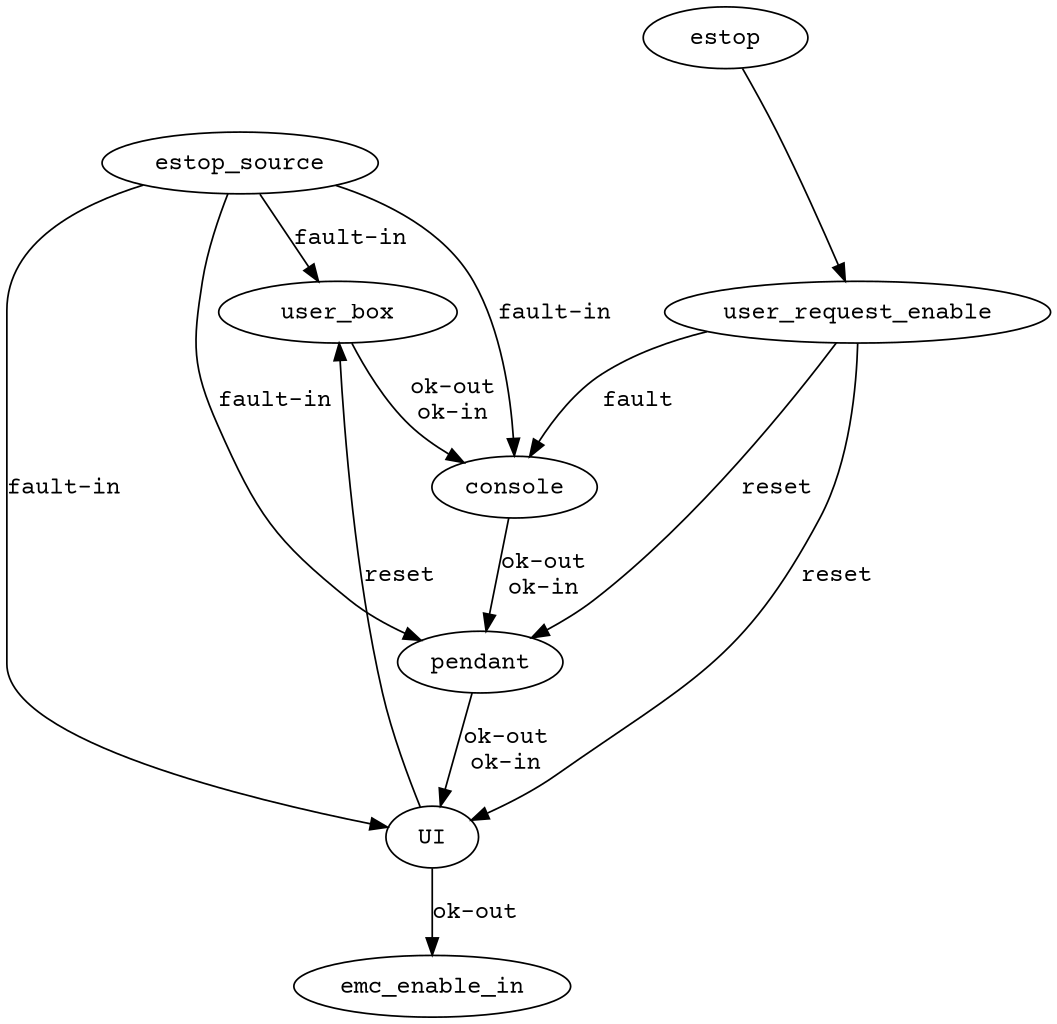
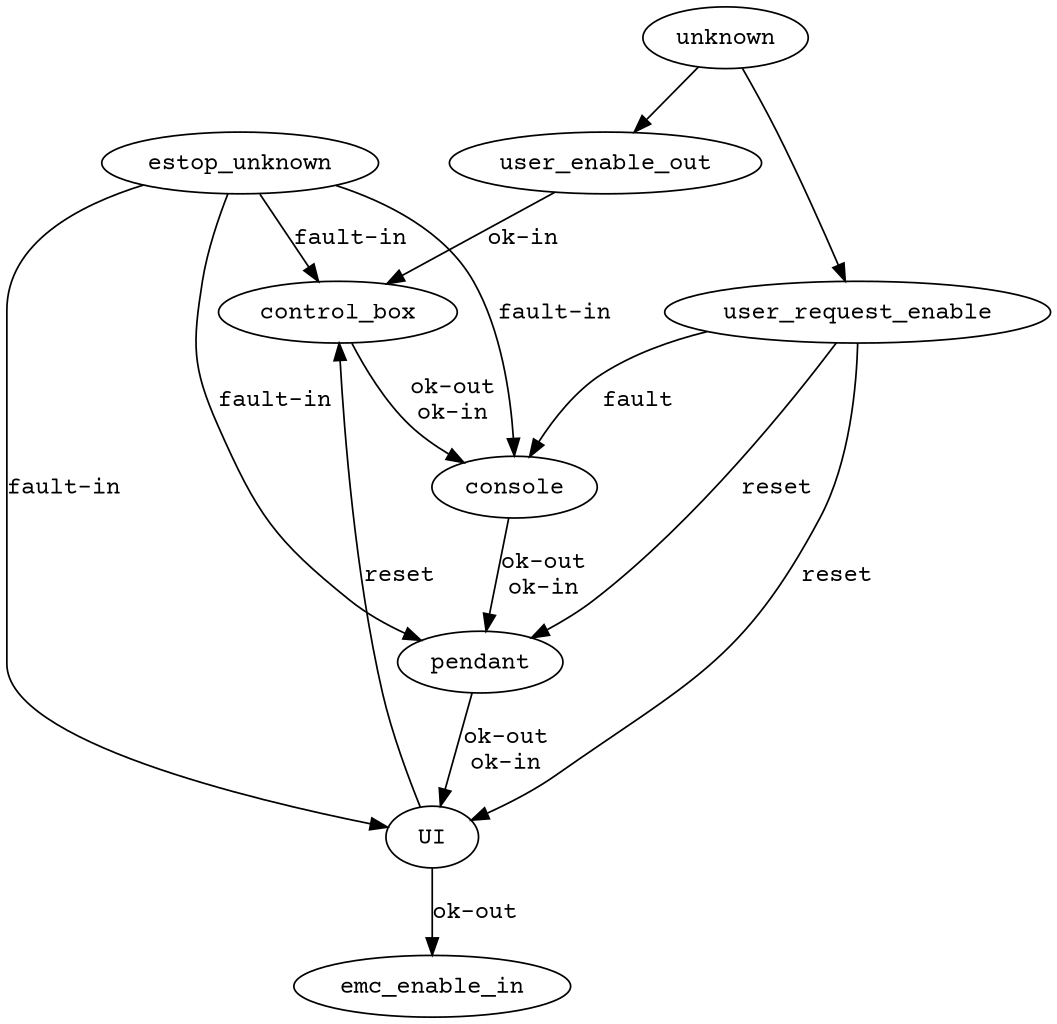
(726, 38) -> (726, 38)
(240, 163) -> (240, 163)
none -> (605, 163)
(338, 312) -> (338, 312)
